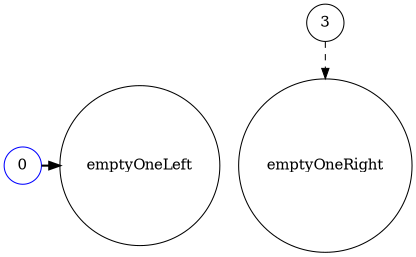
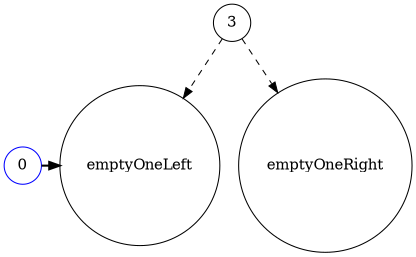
none -> (206, 64)
